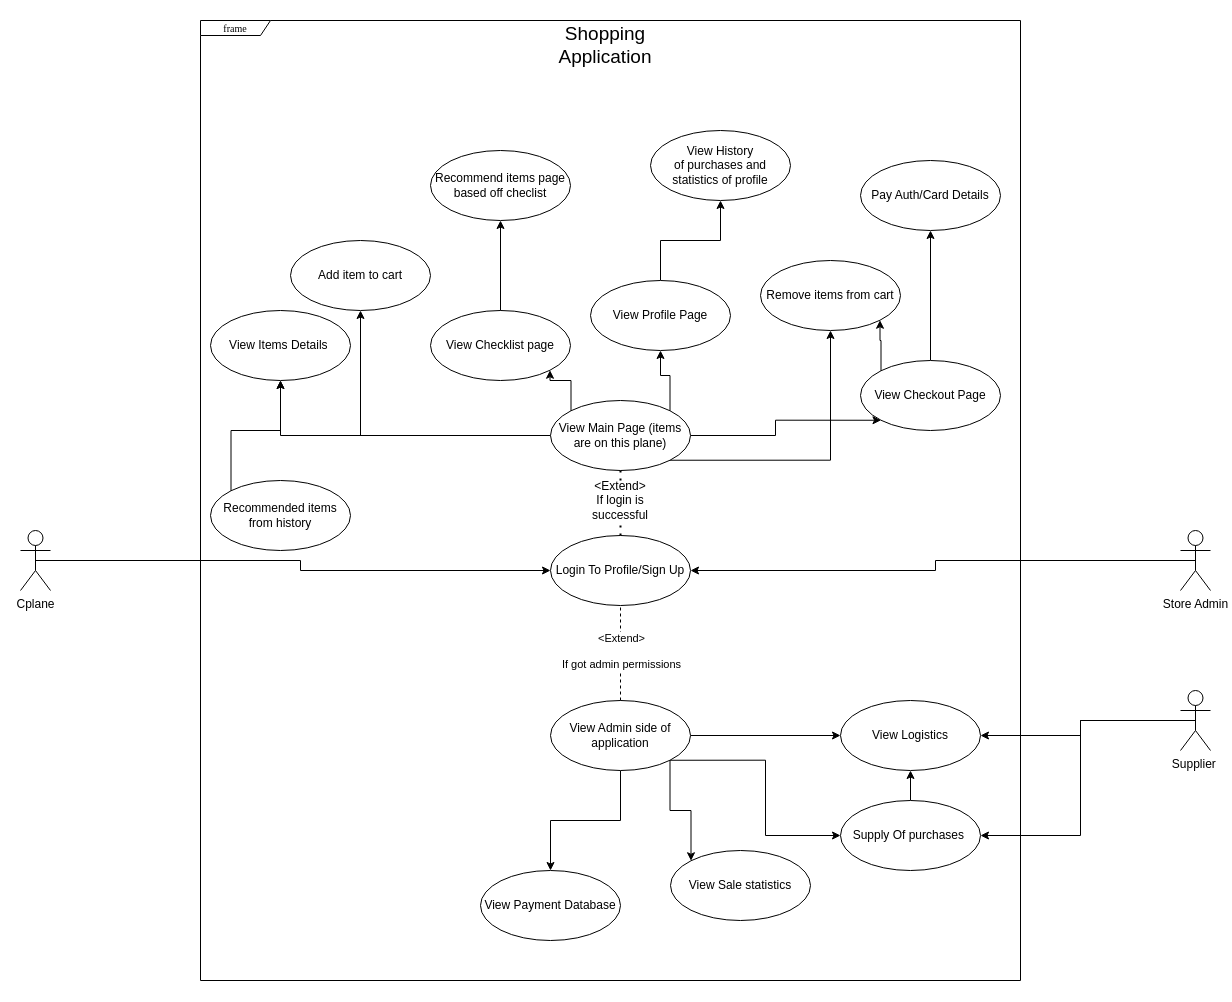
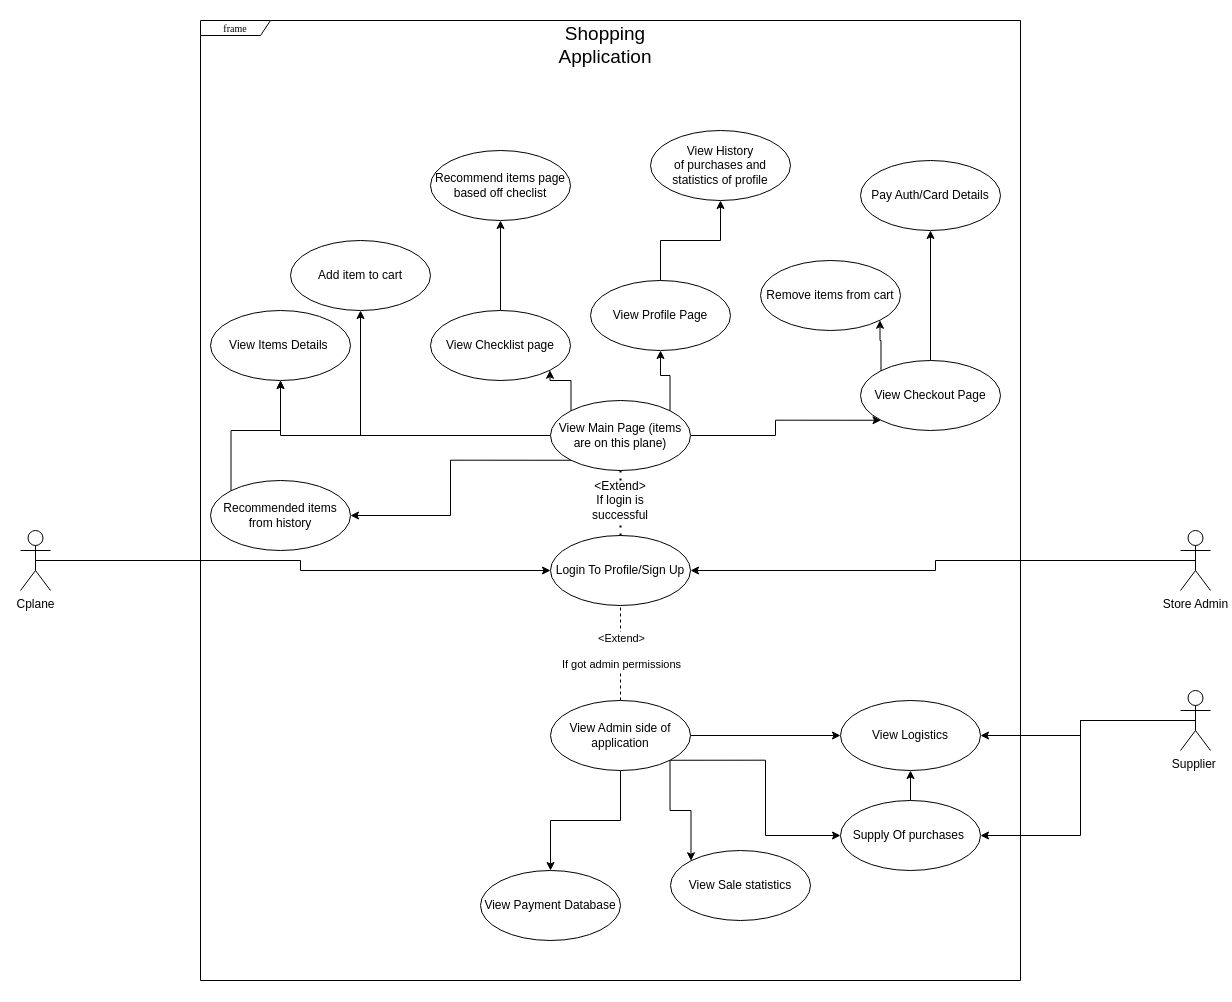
(811, 460) -> (451, 474)
